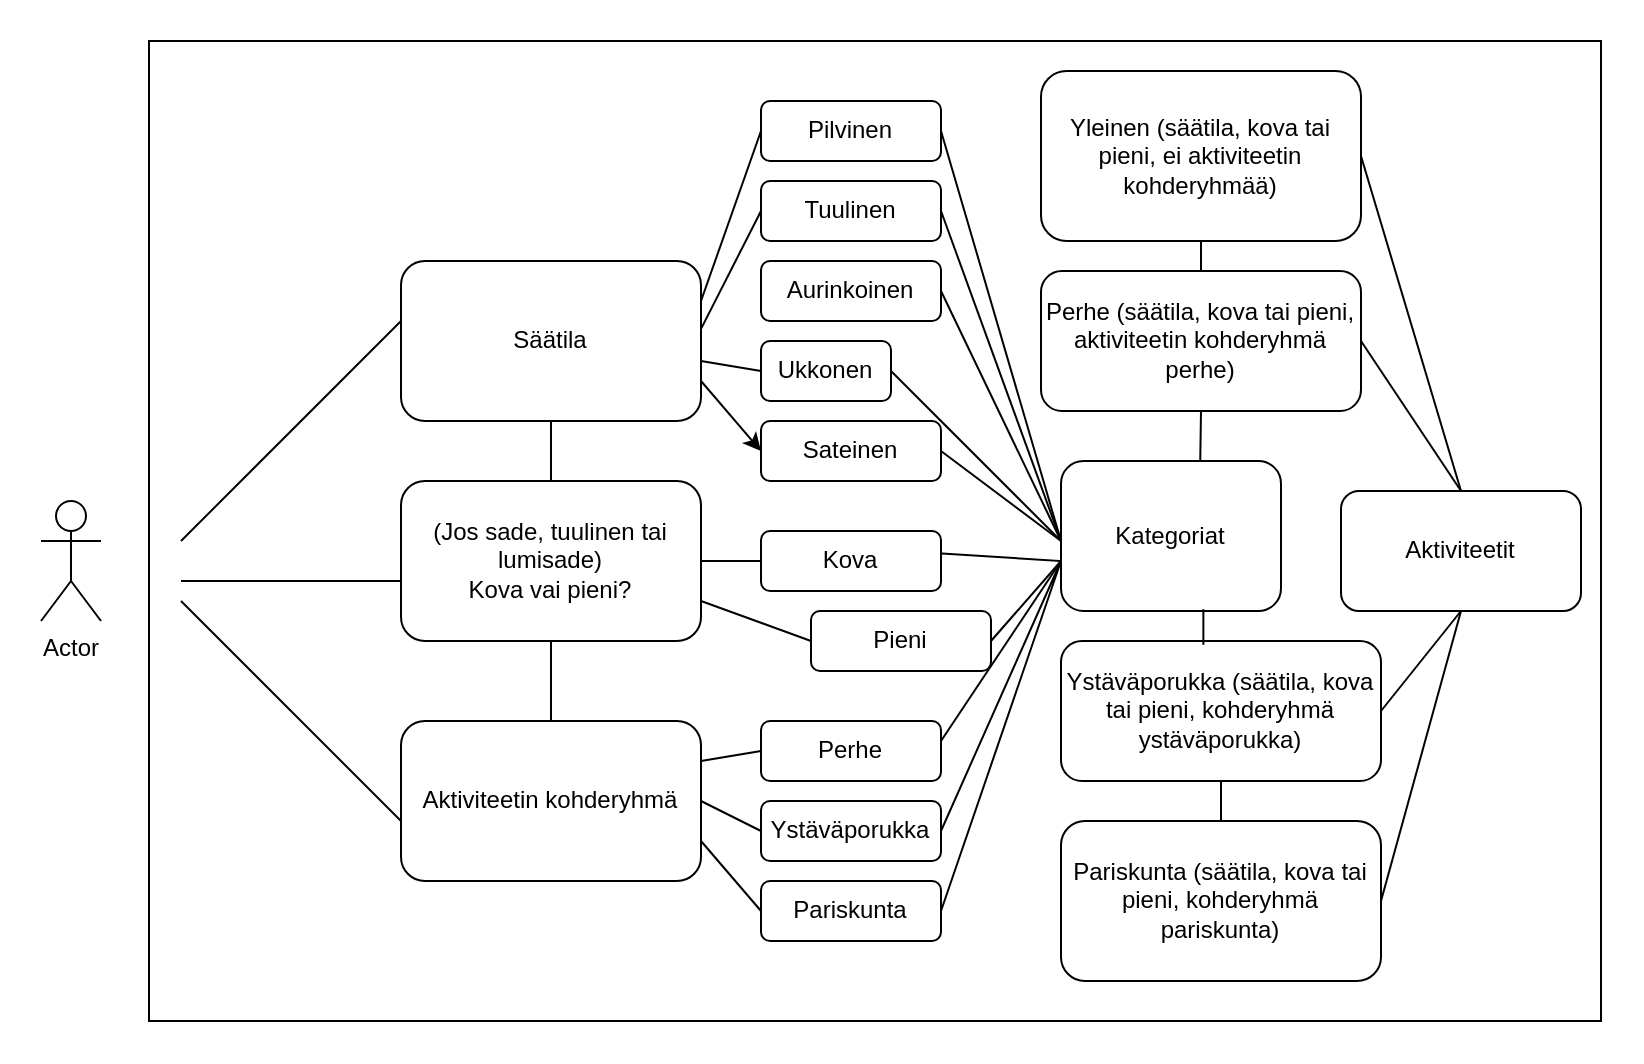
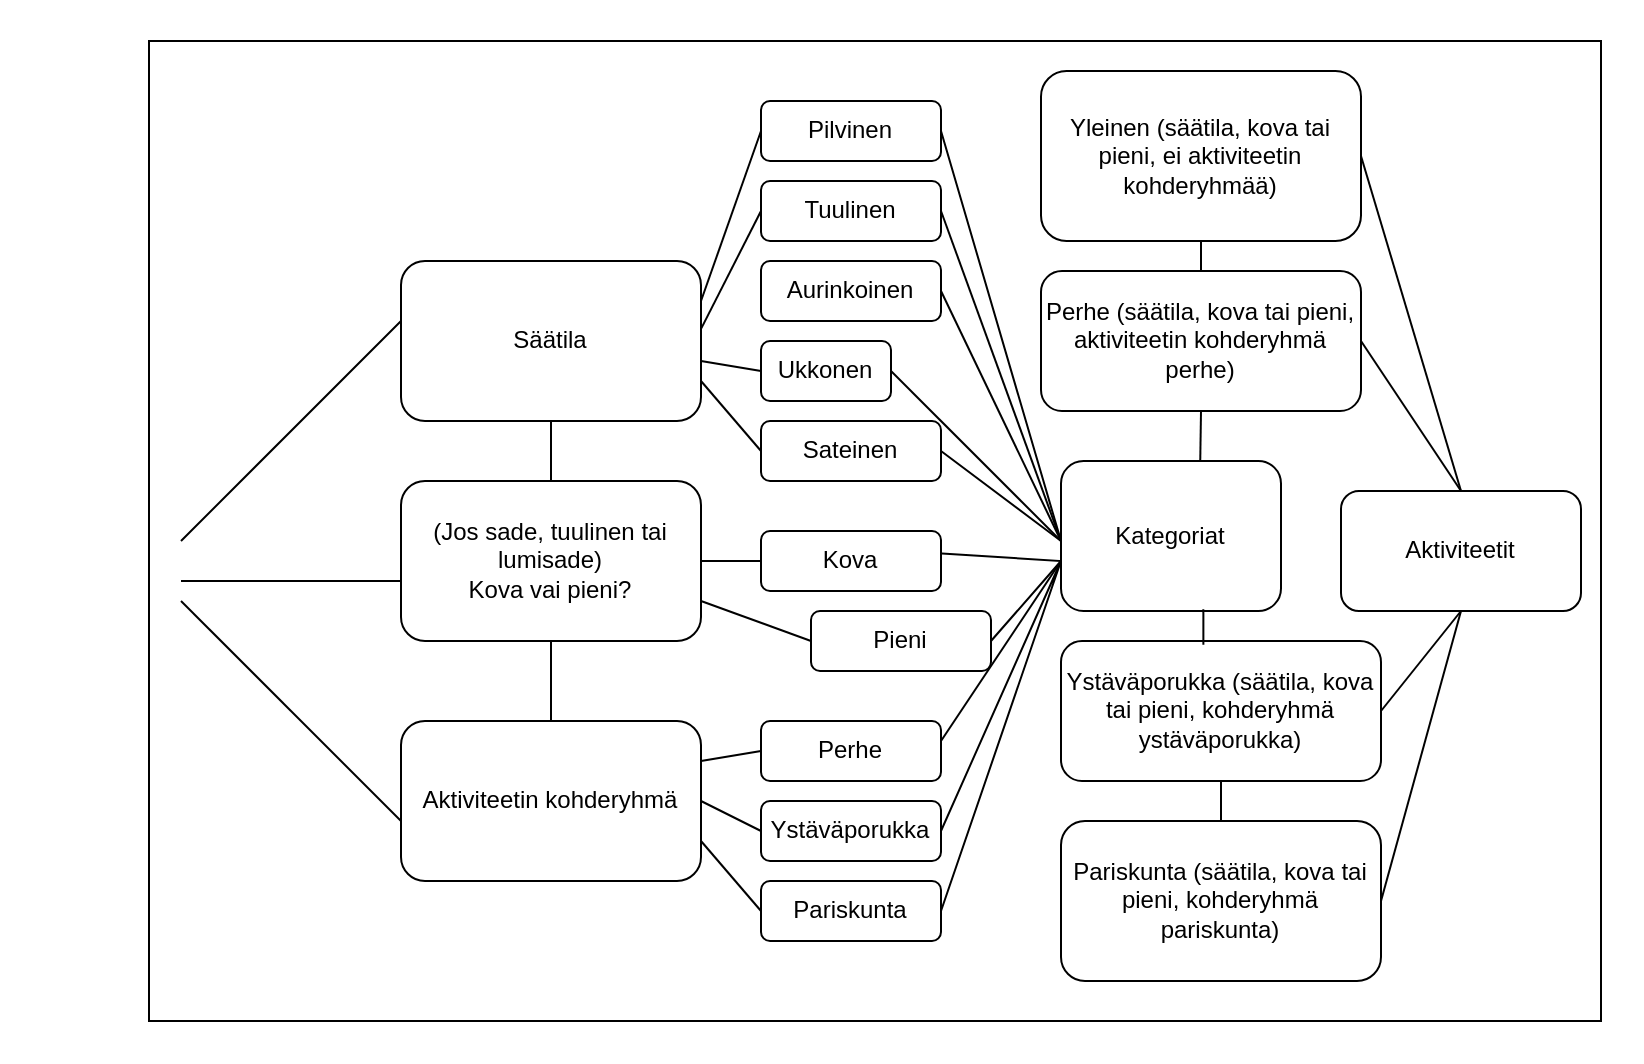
(751, 440) -> (755, 444)
(71, 561) -> none
